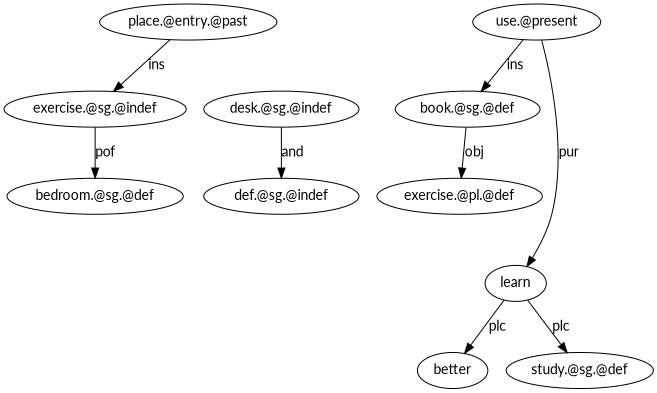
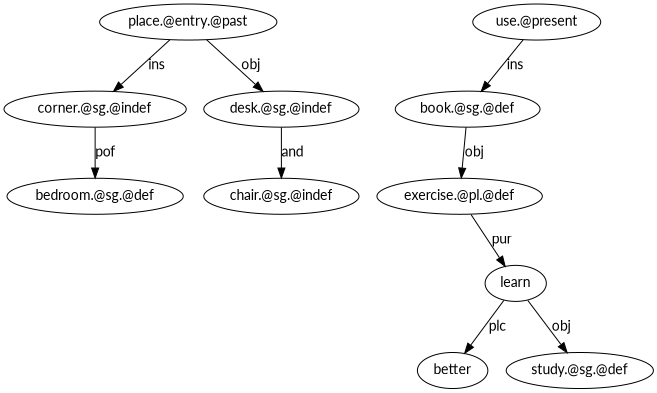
none -> (231, 62)
(95, 109) -> (95, 109)
(558, 151) -> (485, 236)
(281, 196) -> (281, 196)
(561, 327) -> (561, 327)
